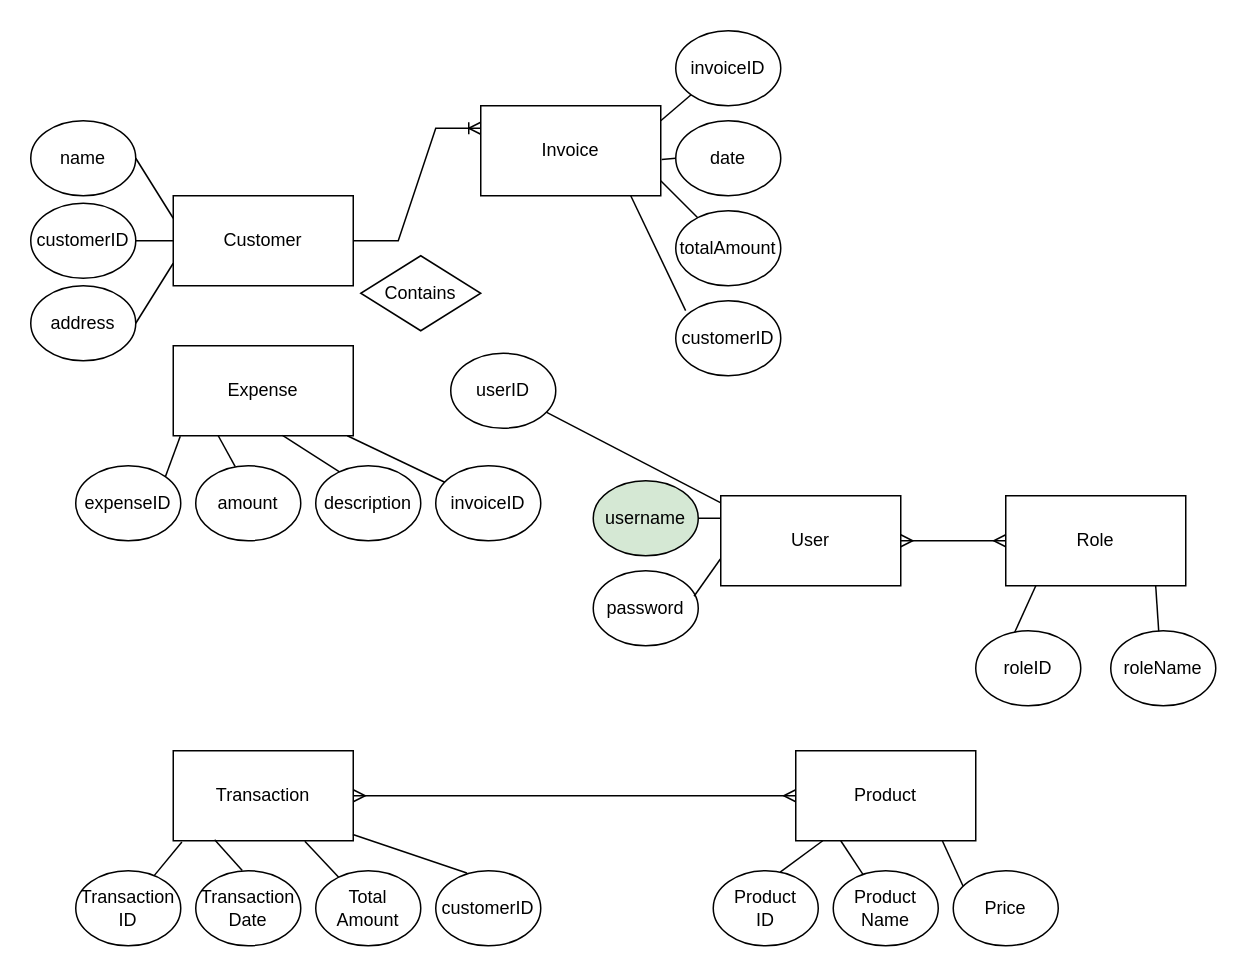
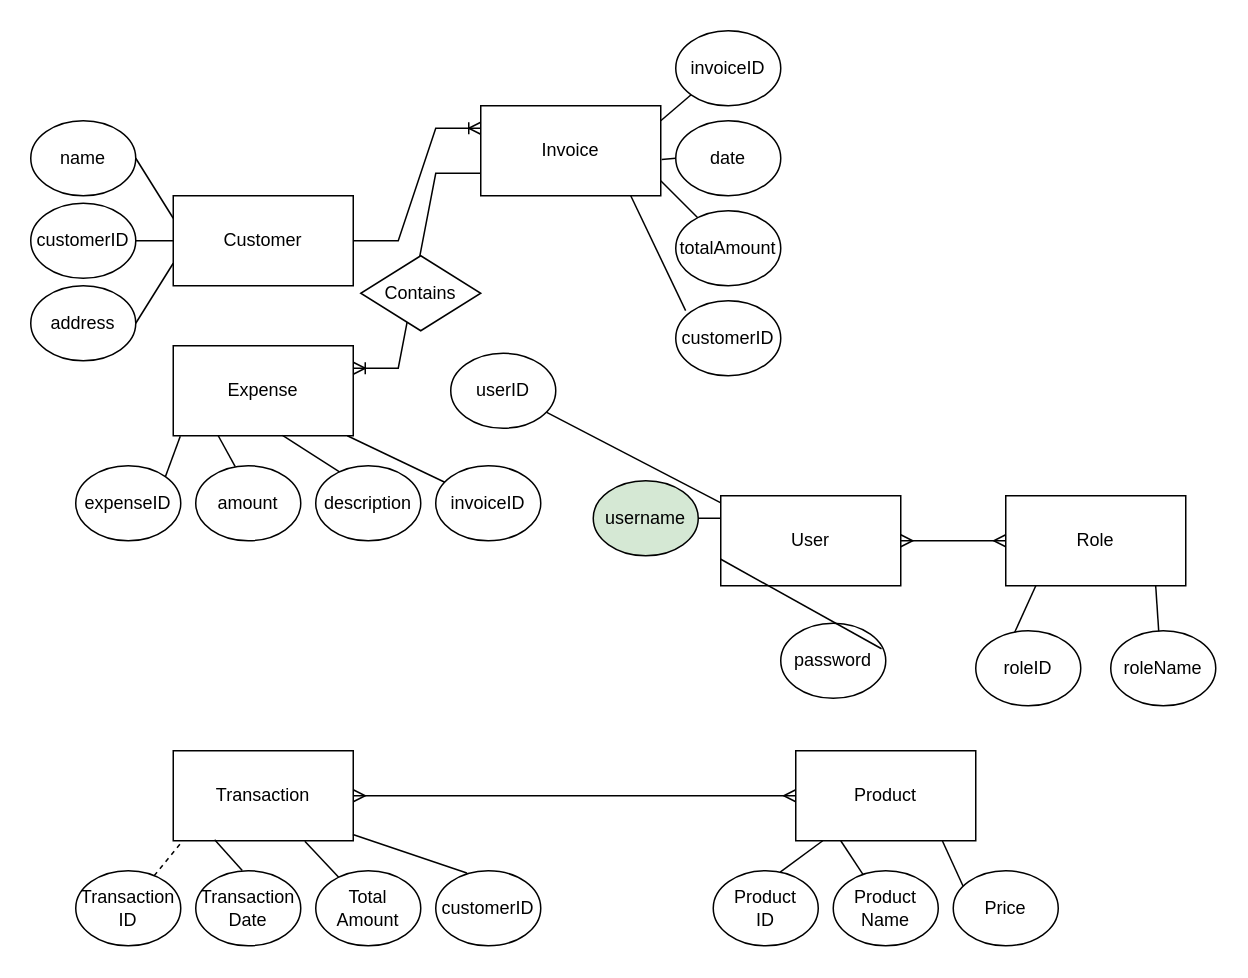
none -> (432, 192)
(646, 608) -> (833, 661)
(169, 858) -> (169, 858)
